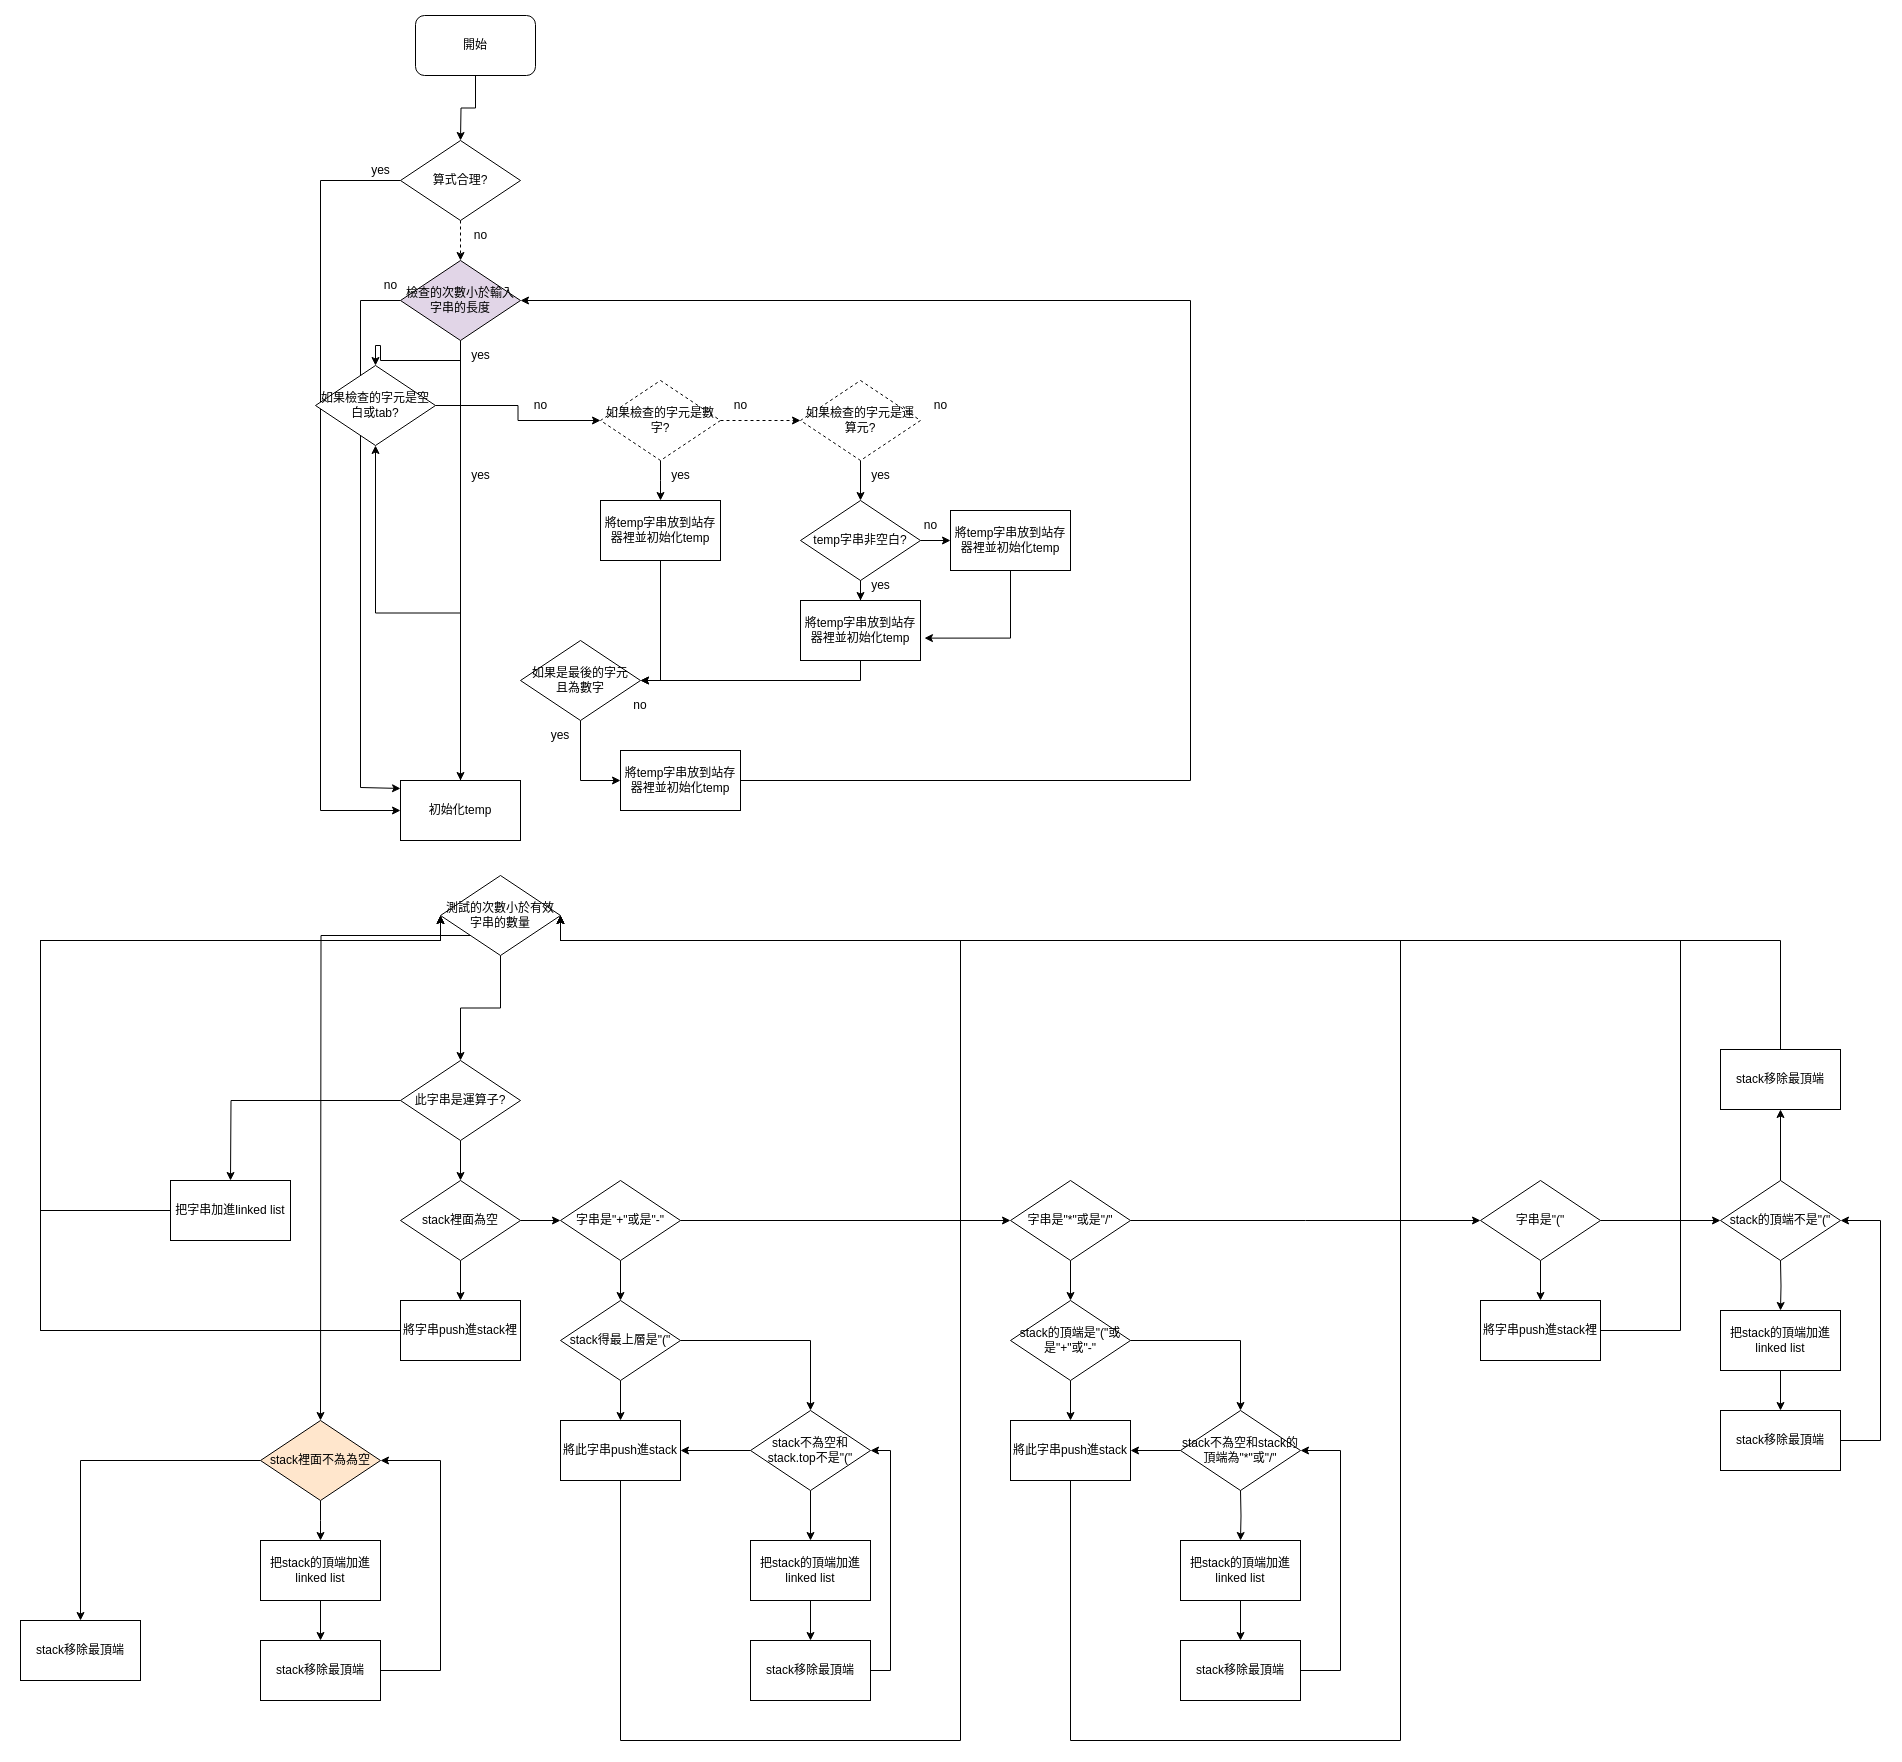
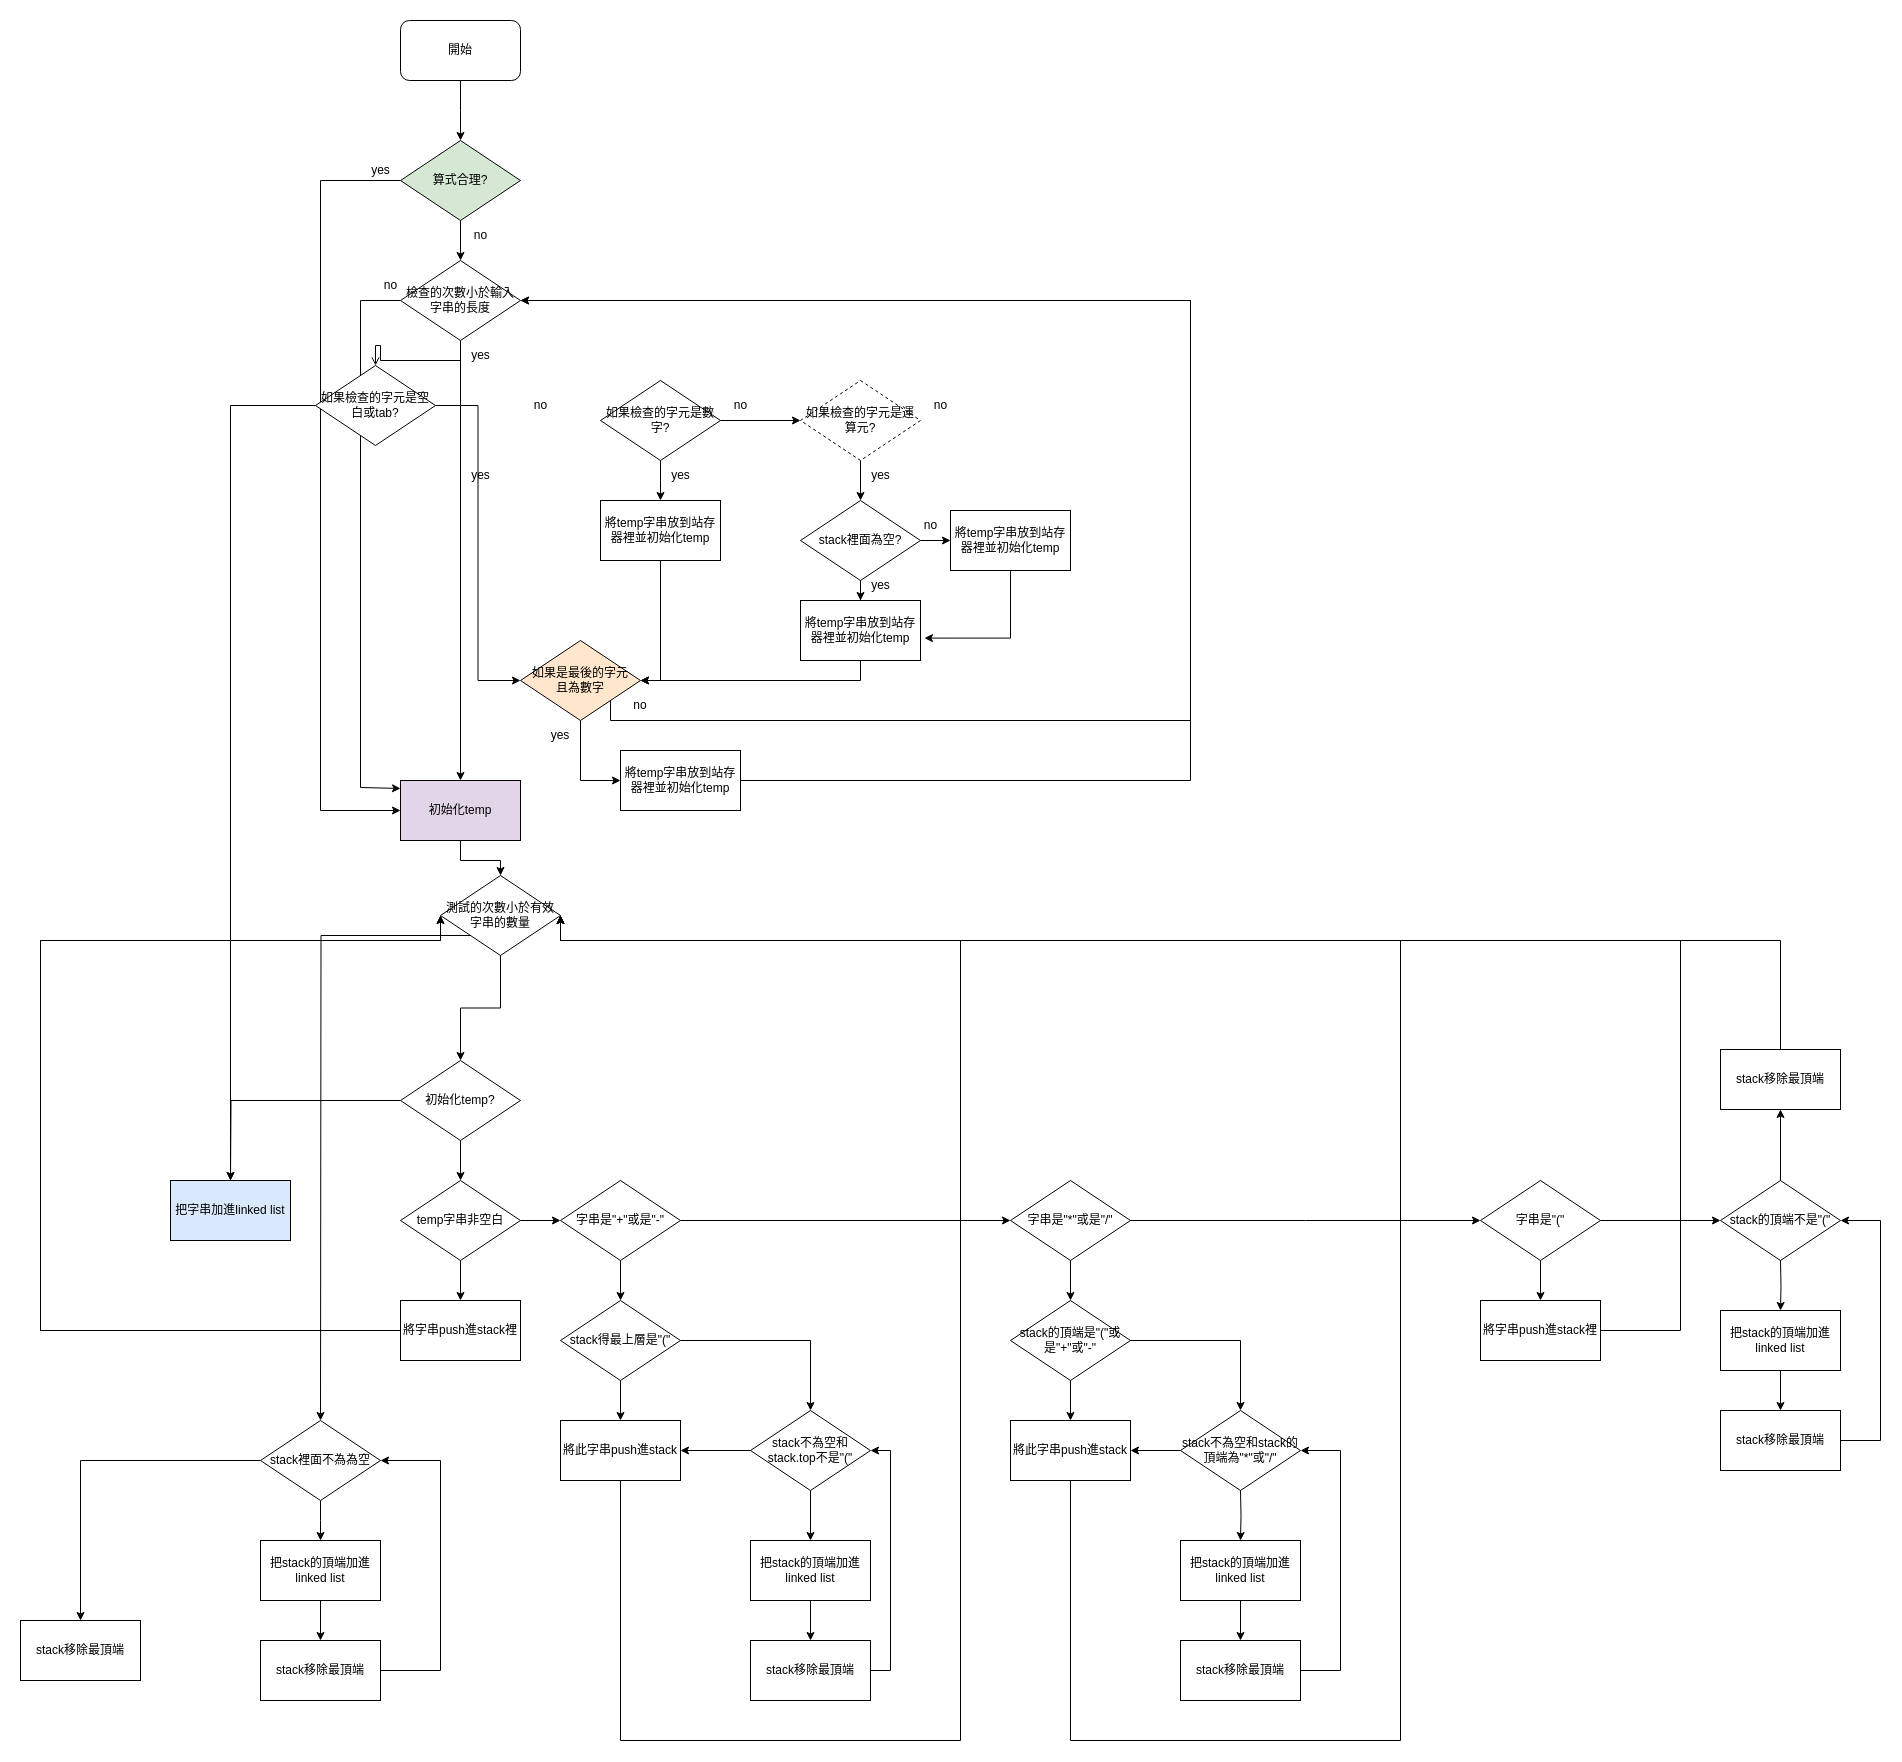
(476, 46) -> (461, 51)
(461, 181) -> (461, 181)
(461, 237) -> (461, 237)
(461, 301) -> (461, 301)
(376, 357) -> (376, 358)
(529, 421) -> (231, 710)
(661, 421) -> (661, 421)
(757, 421) -> (757, 421)
(861, 541) -> (861, 541)
none -> (478, 562)
(376, 574) -> (475, 861)
(581, 681) -> (581, 681)
none -> (890, 721)
(461, 811) -> (461, 811)
(461, 1101) -> (461, 1101)
(107, 1211) -> none
(231, 1211) -> (231, 1211)
(461, 1221) -> (461, 1221)
(321, 1461) -> (321, 1461)
